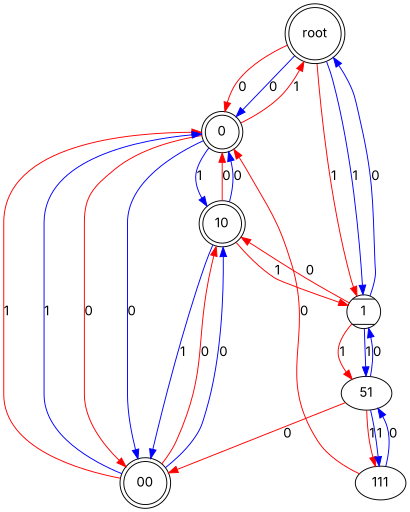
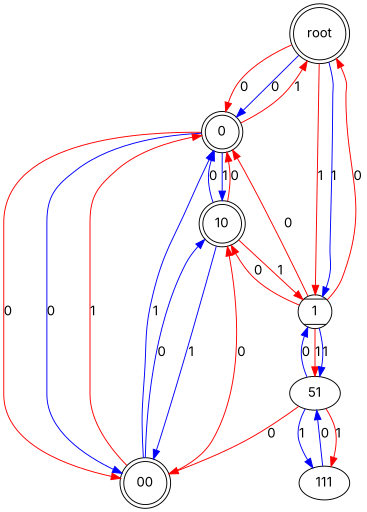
(370, 179) -> (354, 186)
(299, 321) -> (274, 227)
